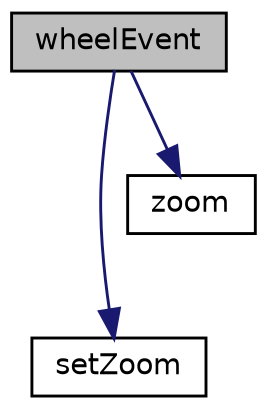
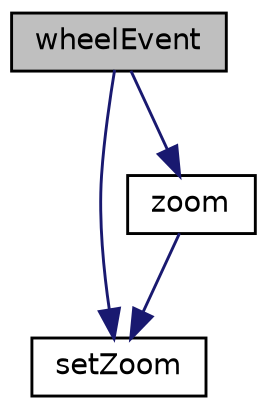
none -> (161, 272)
